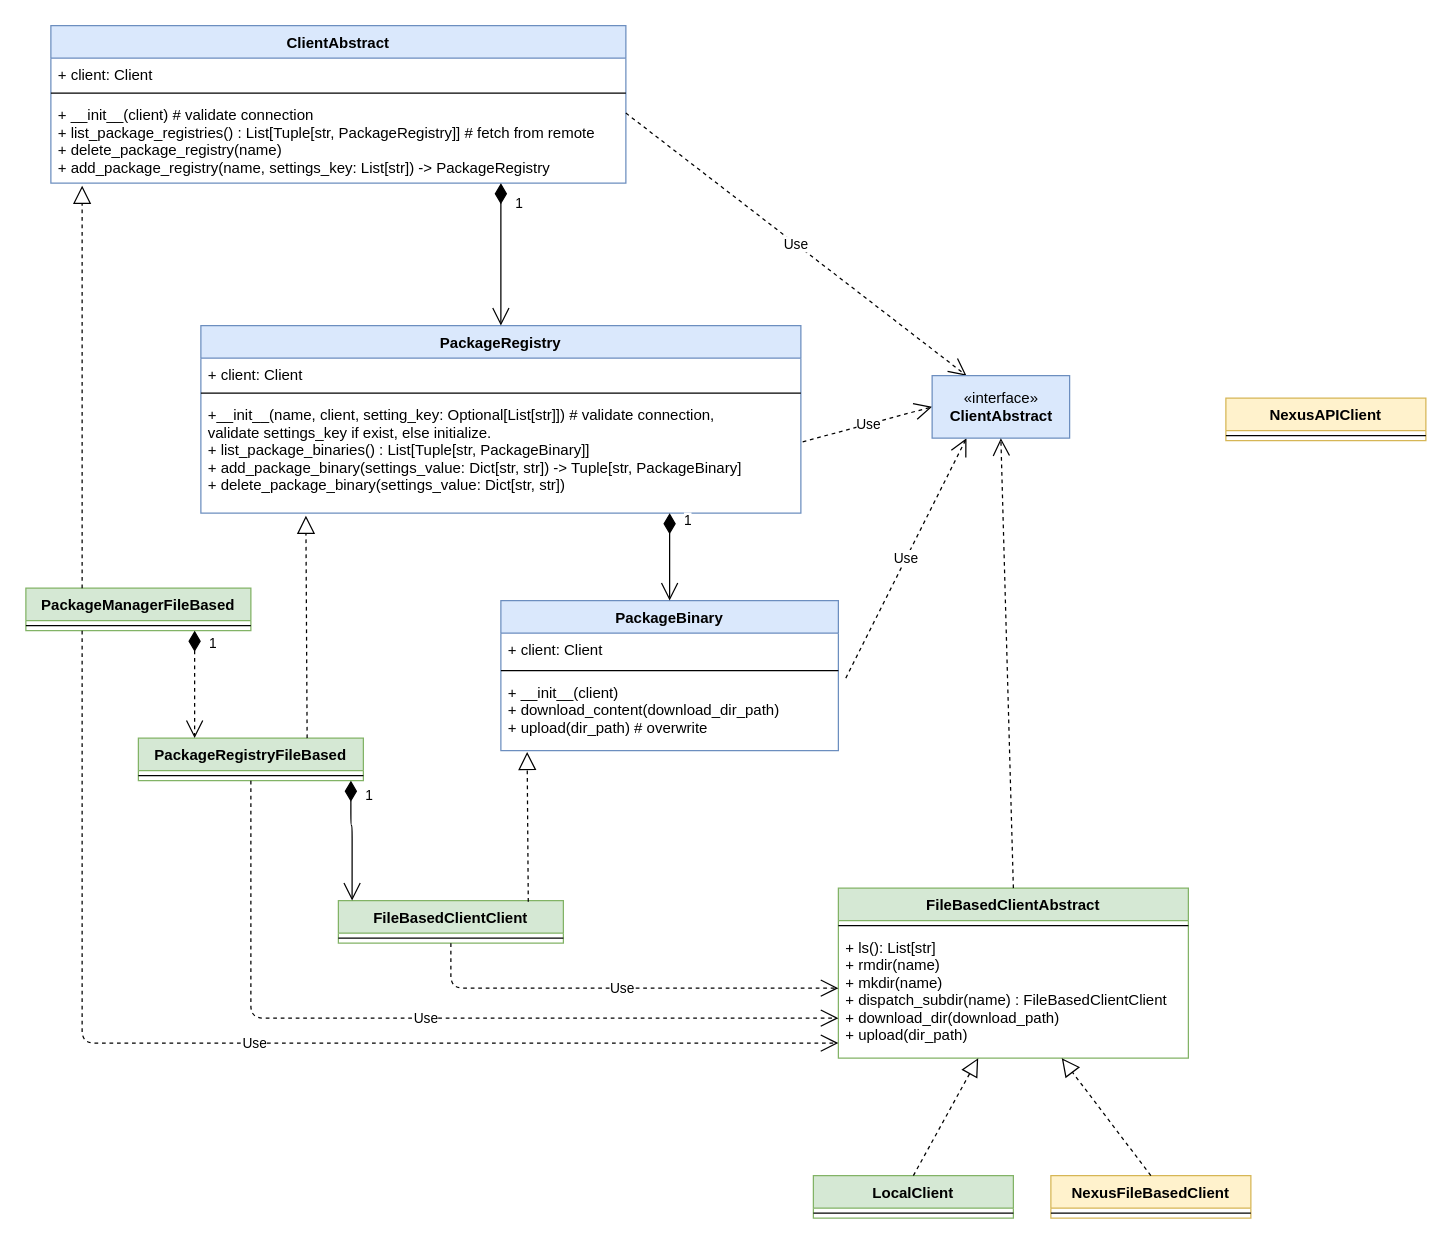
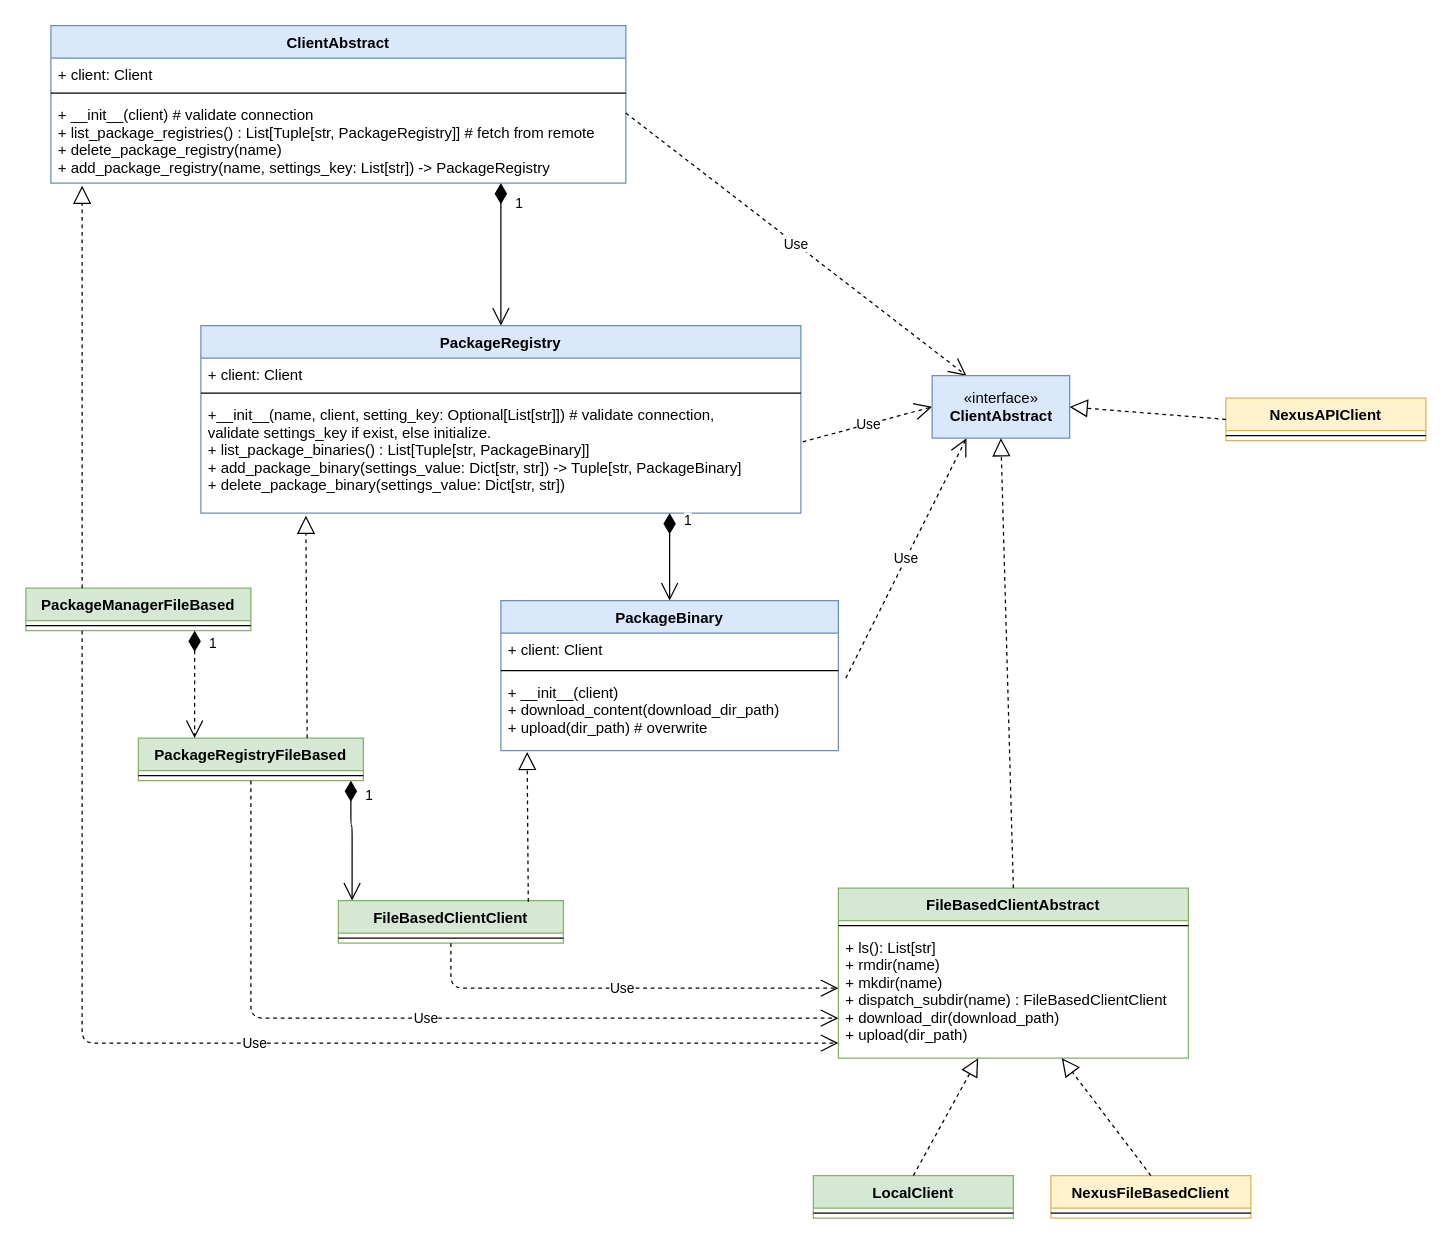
none -> (1157, 414)
(1001, 450) -> (1001, 457)
